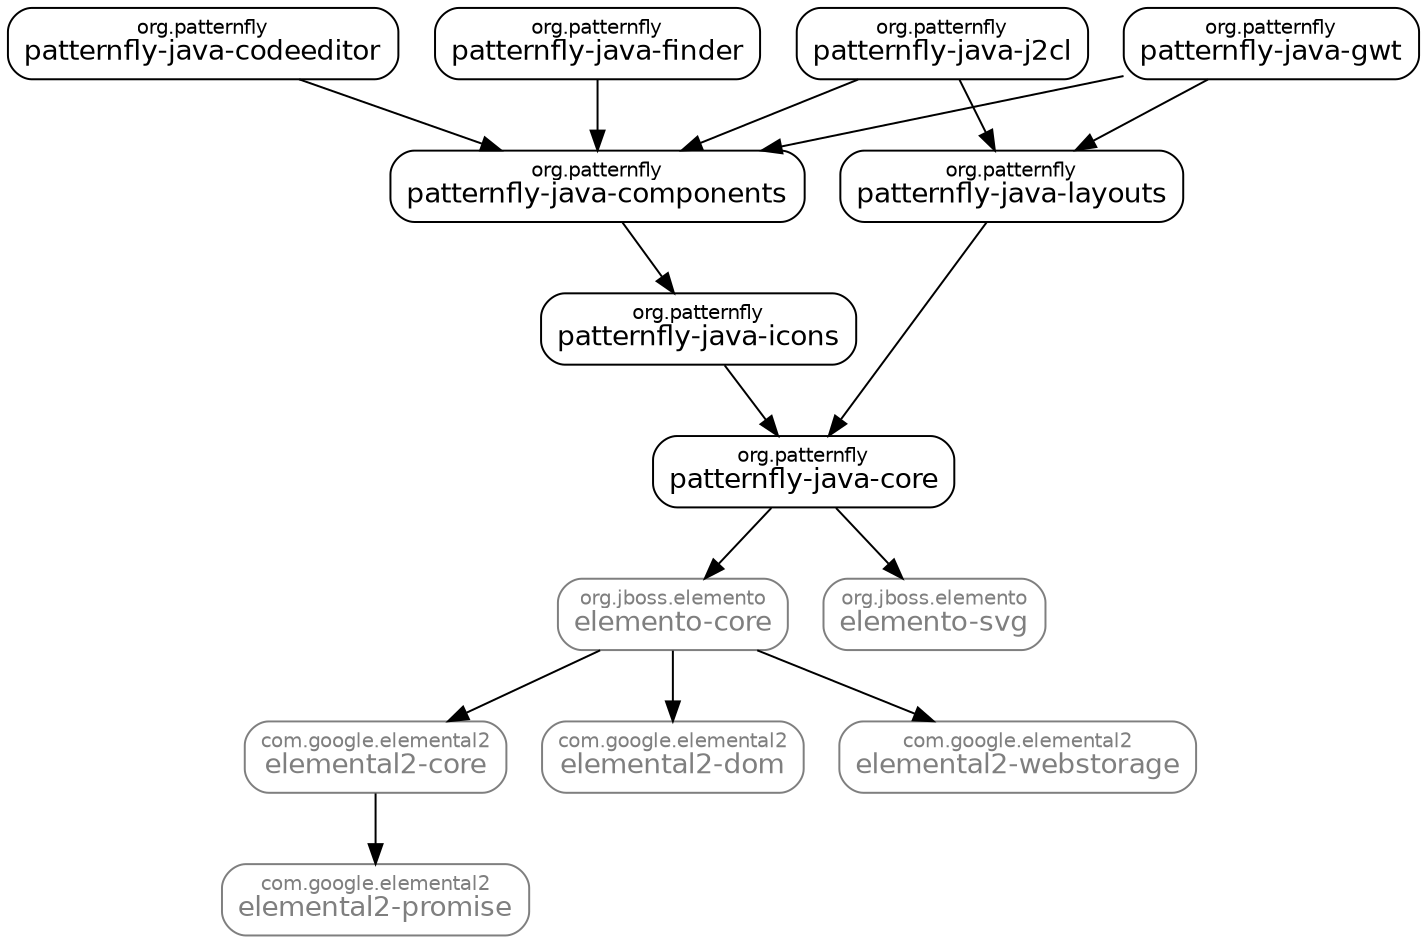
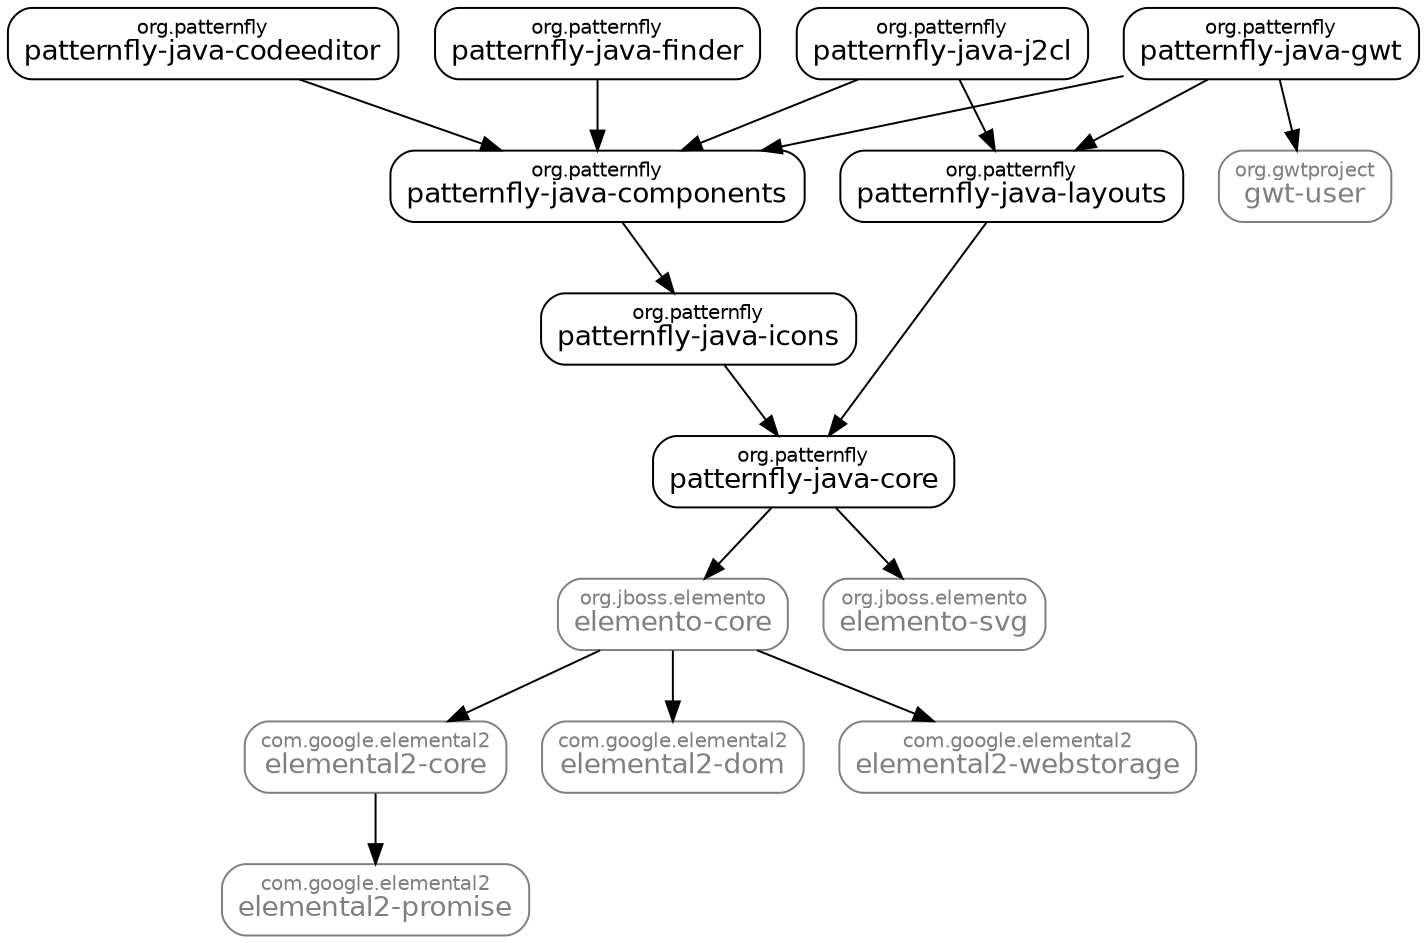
none -> (1305, 186)
